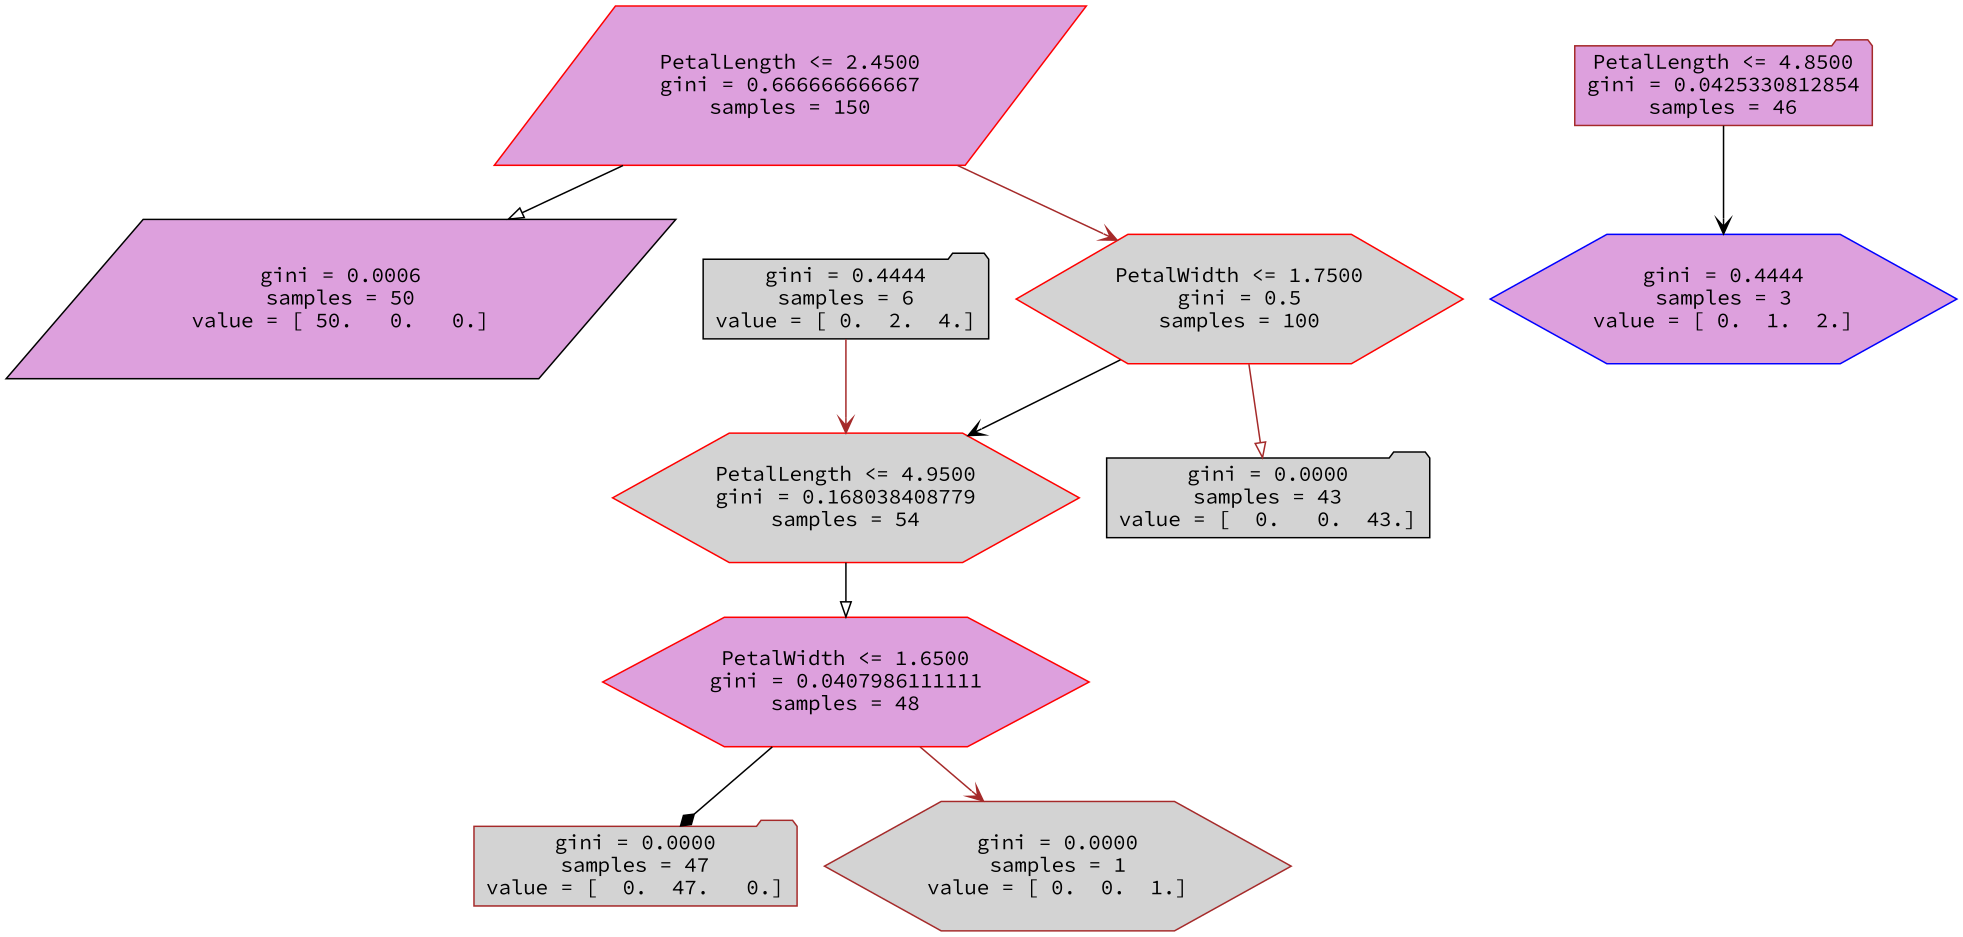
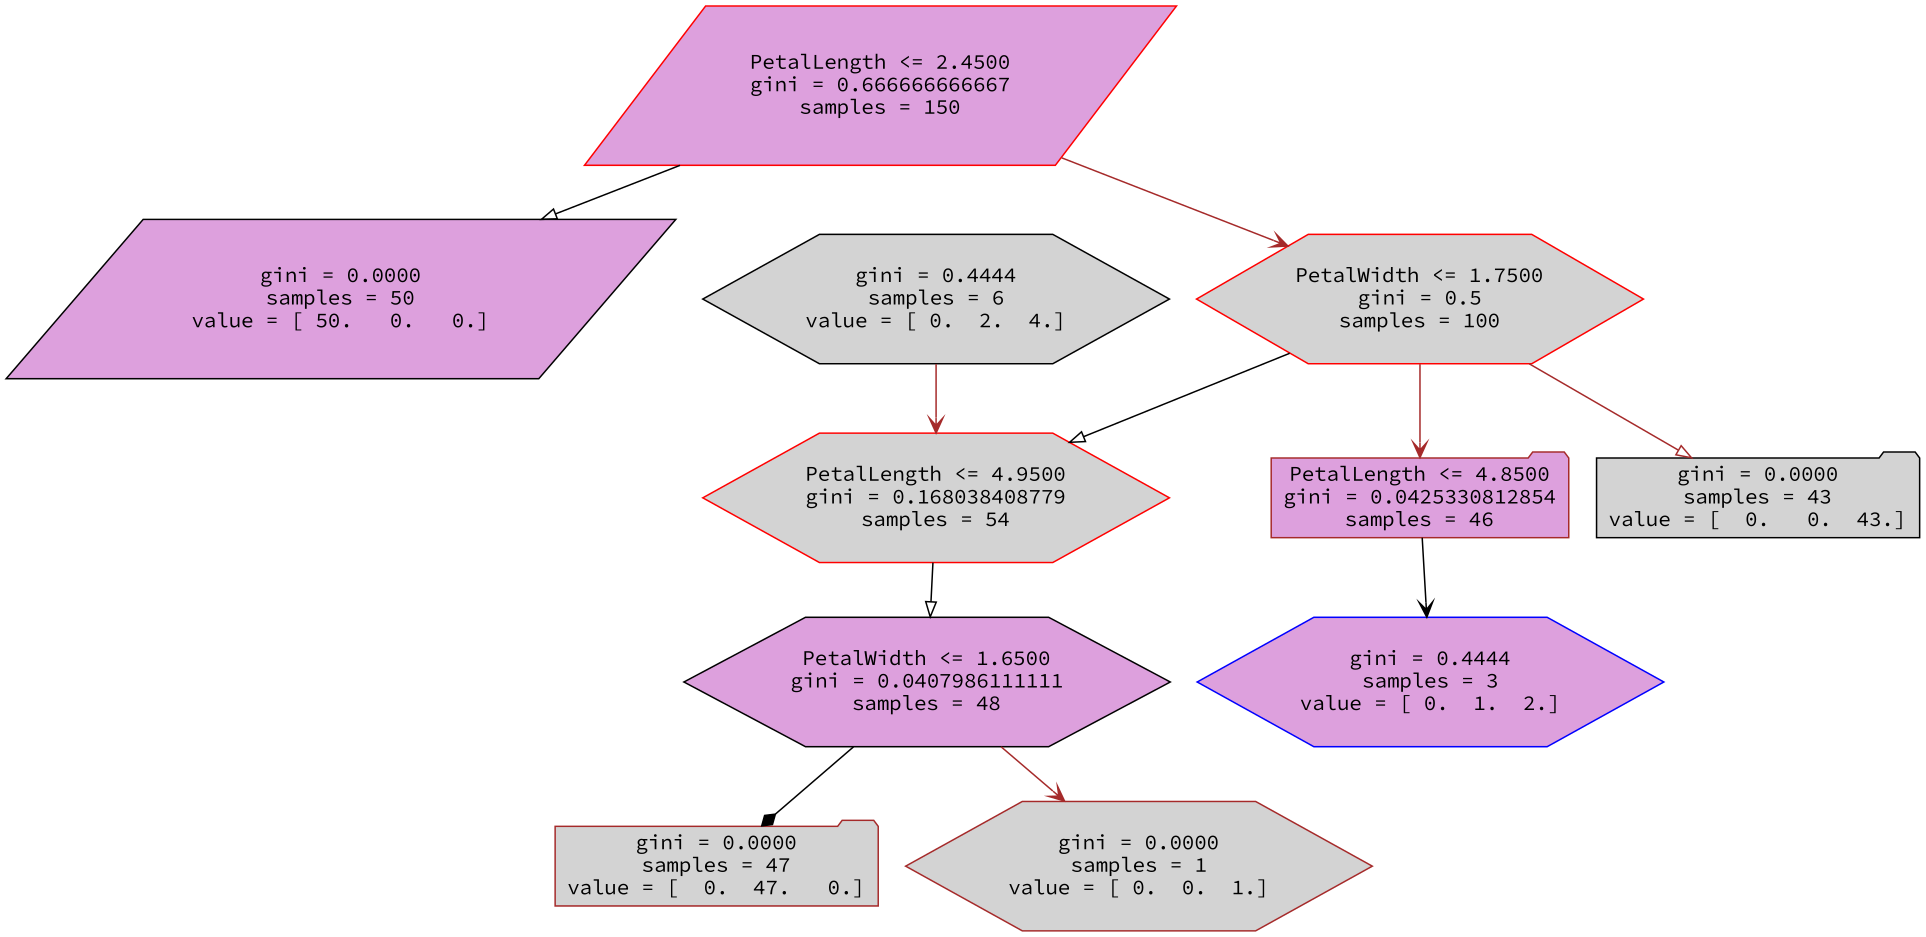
(341, 299) -> (341, 299)
(846, 299) -> (936, 299)
(1051, 394) -> (1187, 395)
none -> (1420, 403)
(846, 682) -> (927, 682)
